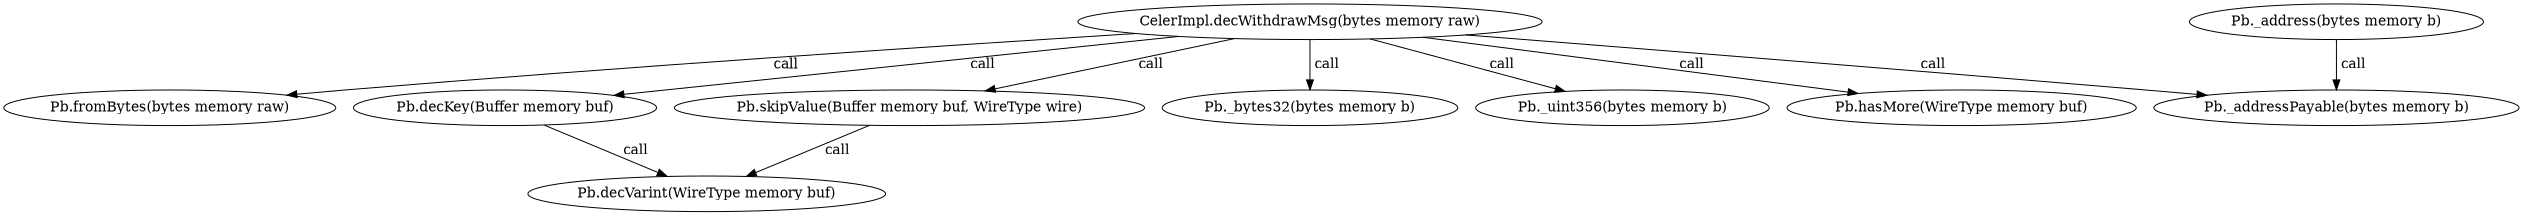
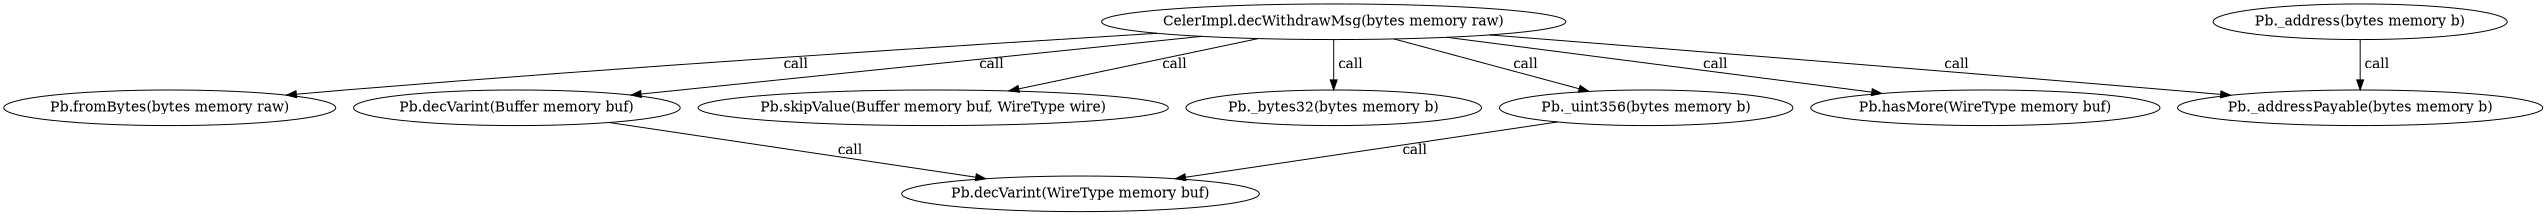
(505, 108) -> (517, 108)
(813, 149) -> (1371, 150)
